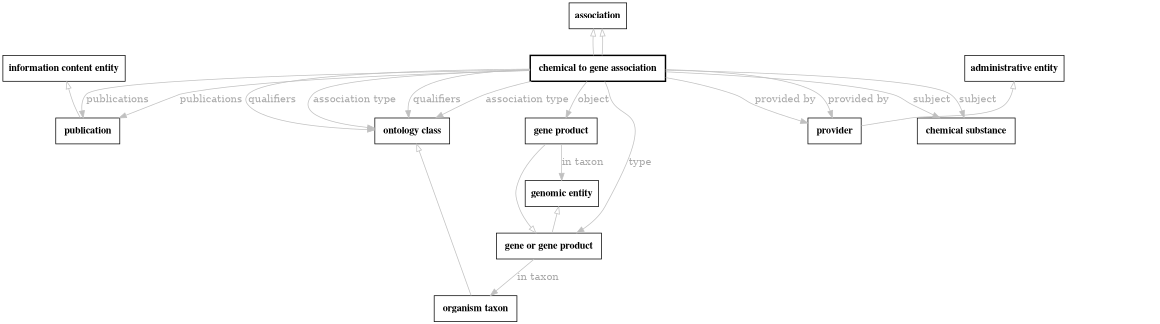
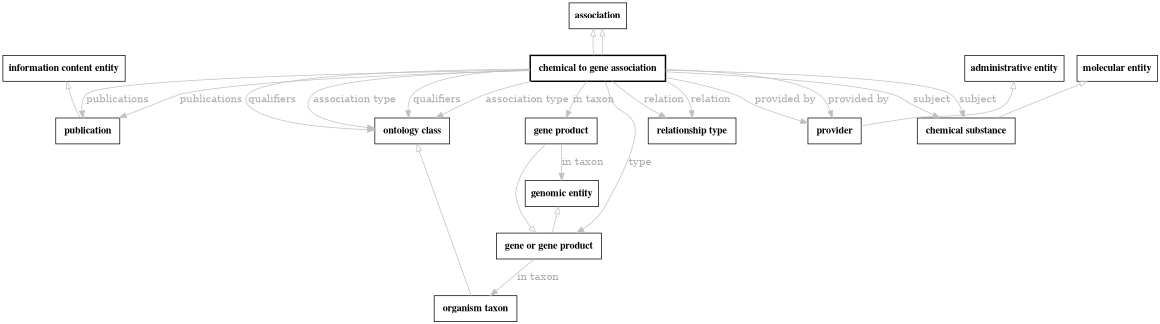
none -> (1117, 68)
(594, 100) -> (594, 100)
none -> (692, 131)
